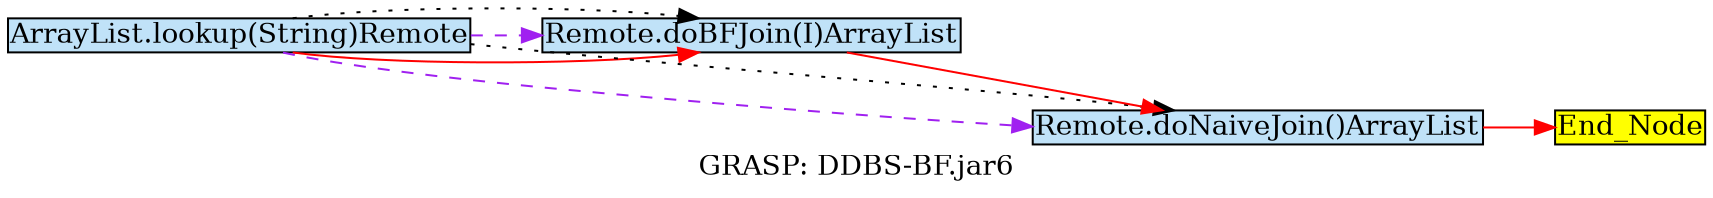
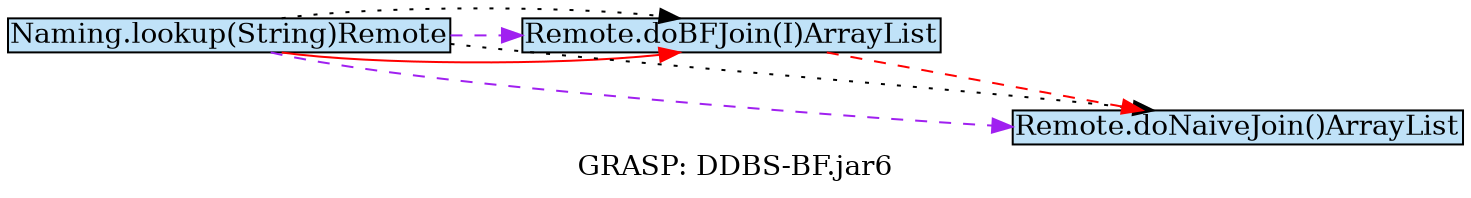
(239, 35) -> (229, 35)
(994, 80) -> (974, 80)
(1630, 127) -> none
